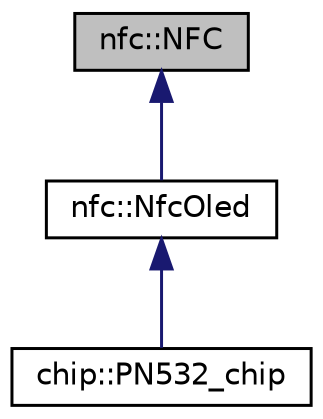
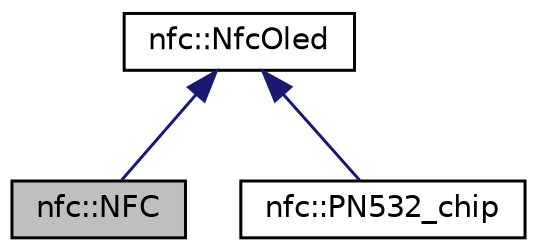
(162, 141) -> (159, 137)
(162, 377) -> (383, 209)
